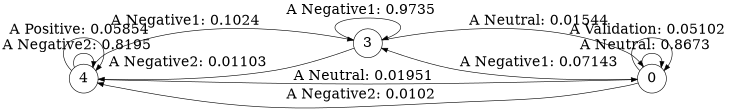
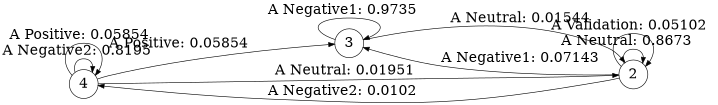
(192, 21) -> (183, 44)
(231, 76) -> none
(652, 79) -> (633, 74)
